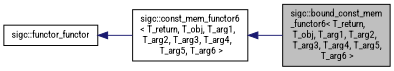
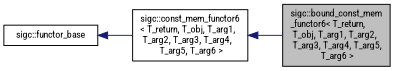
(51, 35) -> (51, 35)
